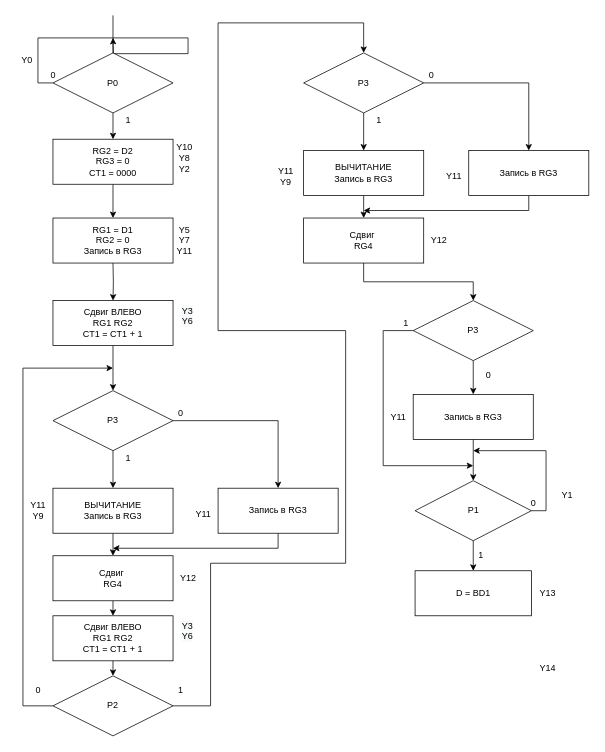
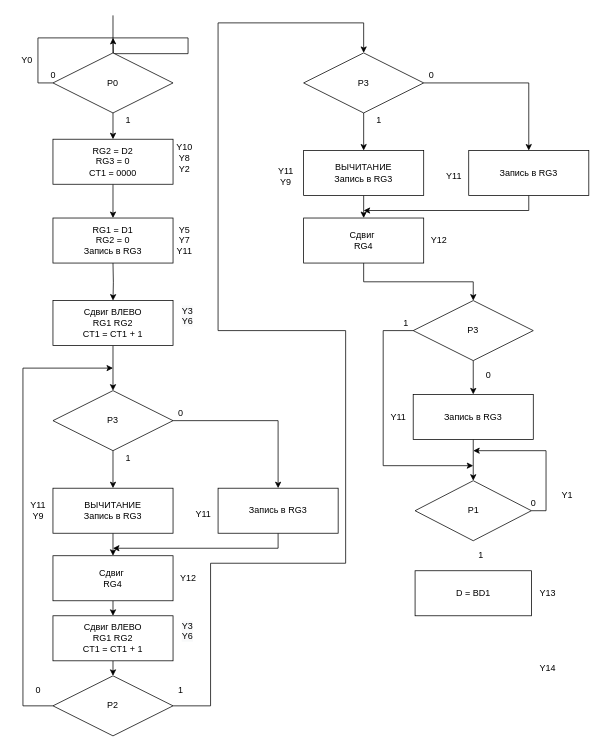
(473, 552) -> none
